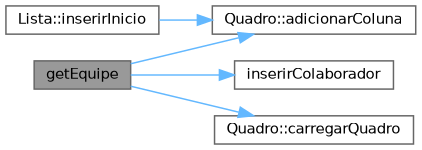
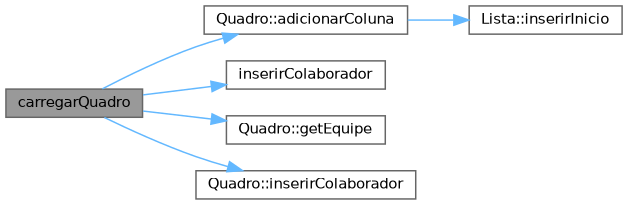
(178, 20) -> (431, 20)
(82, 75) -> (74, 103)
none -> (306, 130)
(314, 130) -> (306, 185)
